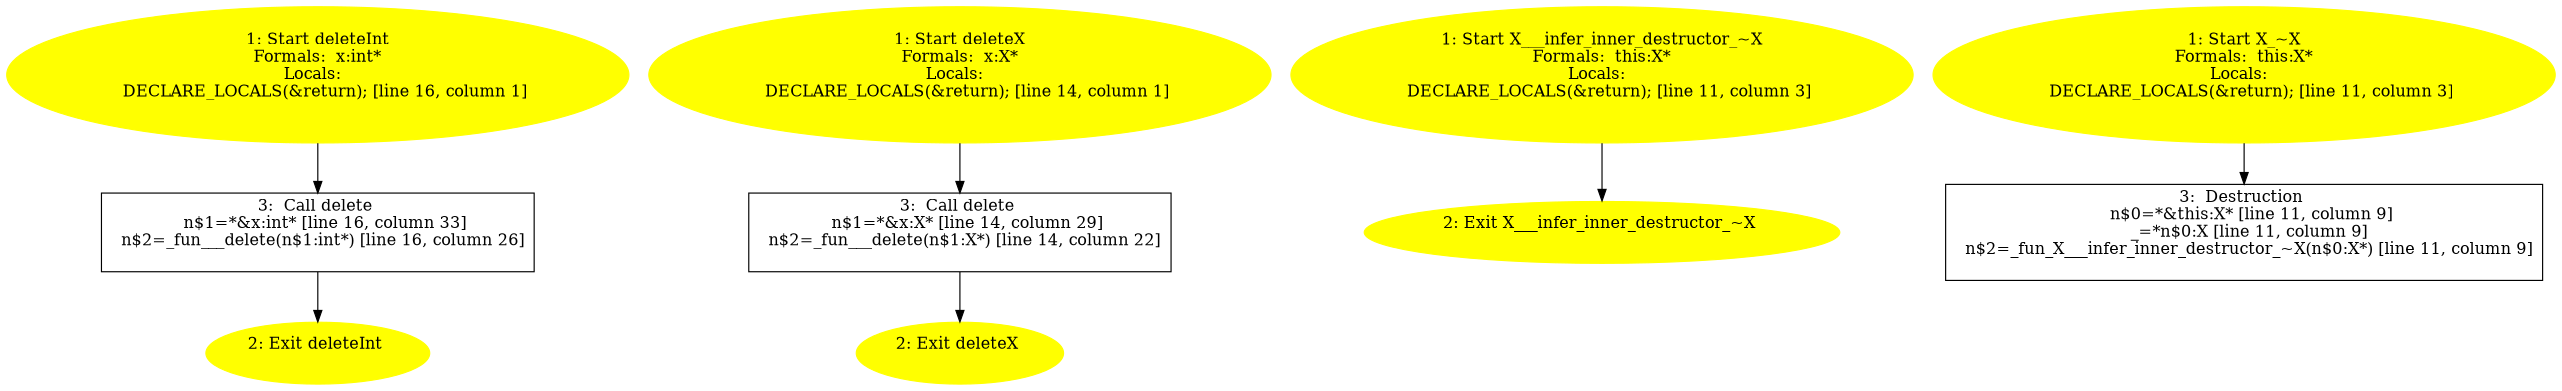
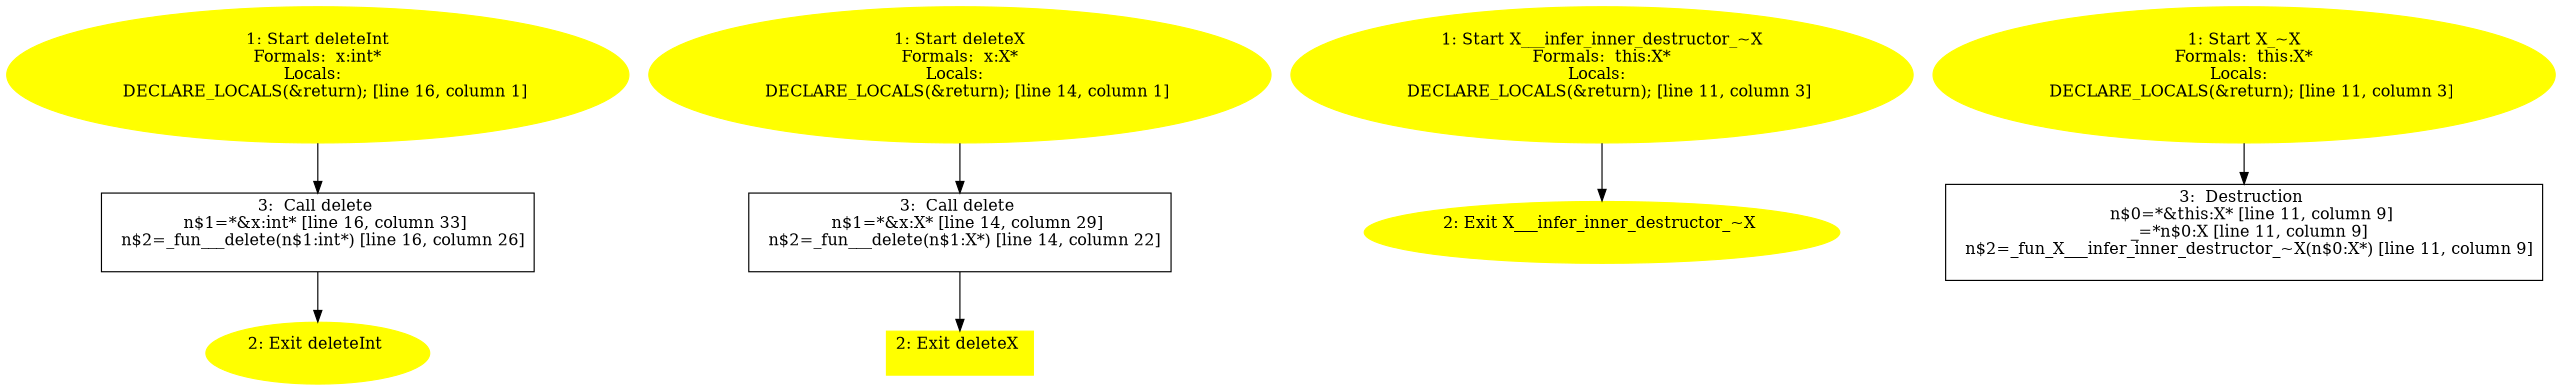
(960, 353) -> (960, 353)
